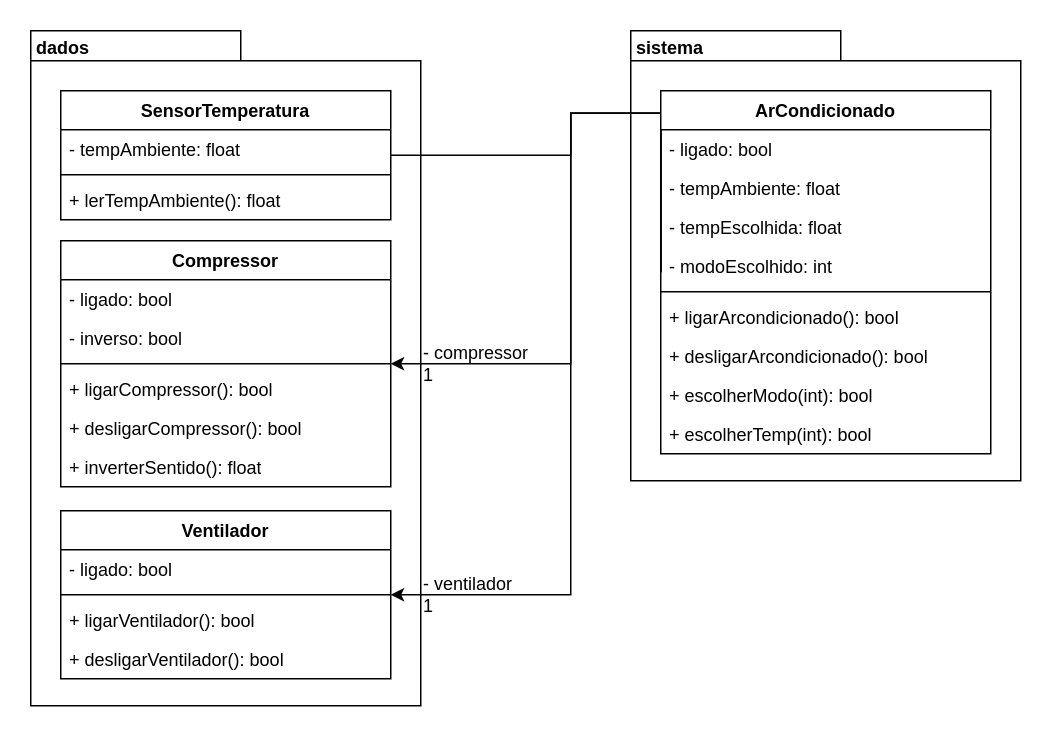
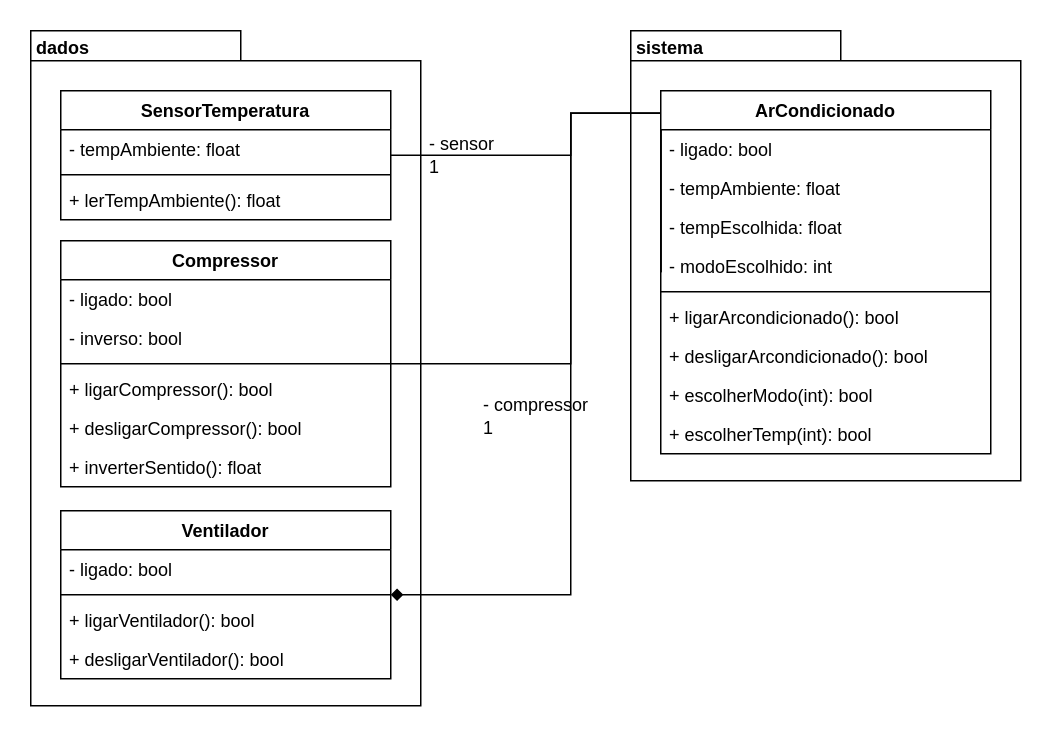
none -> (479, 155)
(402, 364) -> (398, 364)
(488, 364) -> (548, 416)
(402, 595) -> (403, 595)
(481, 595) -> none
